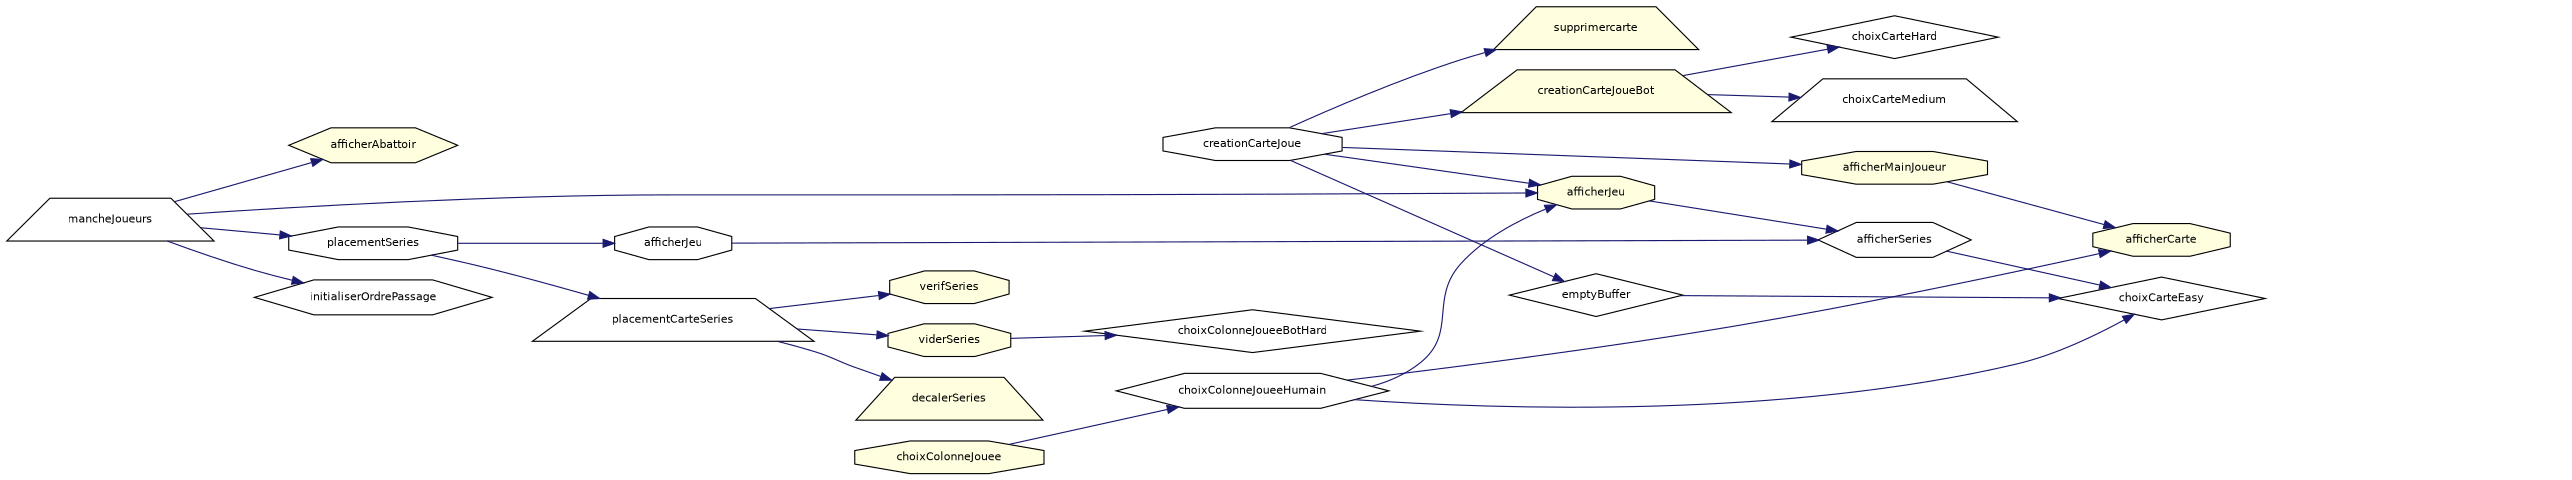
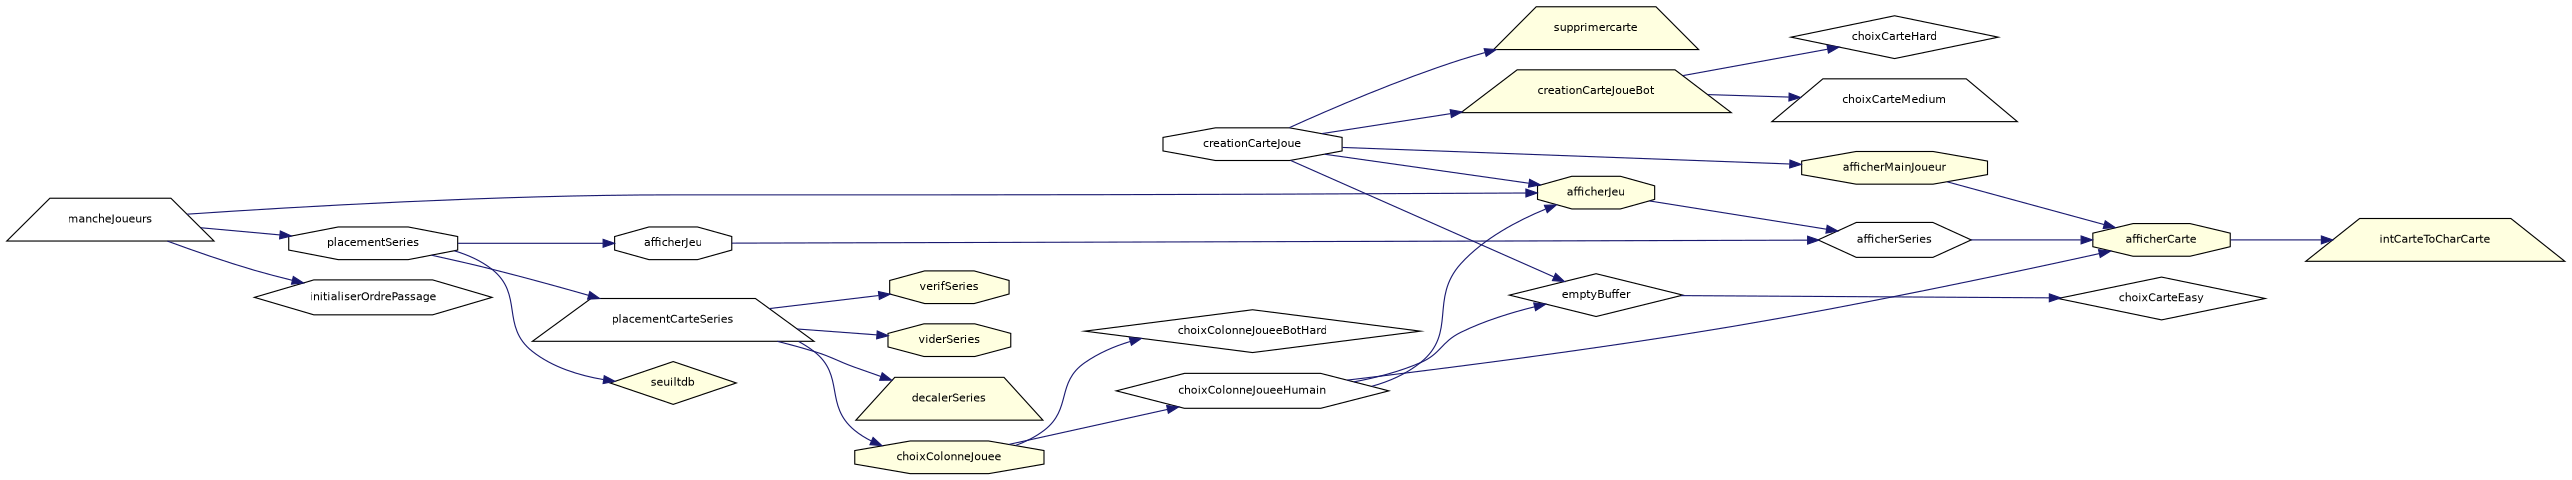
(373, 145) -> none
none -> (2435, 240)
(2012, 266) -> (2026, 240)
(1058, 337) -> (1066, 388)
none -> (673, 383)
none -> (835, 391)
(1745, 402) -> (1444, 345)
